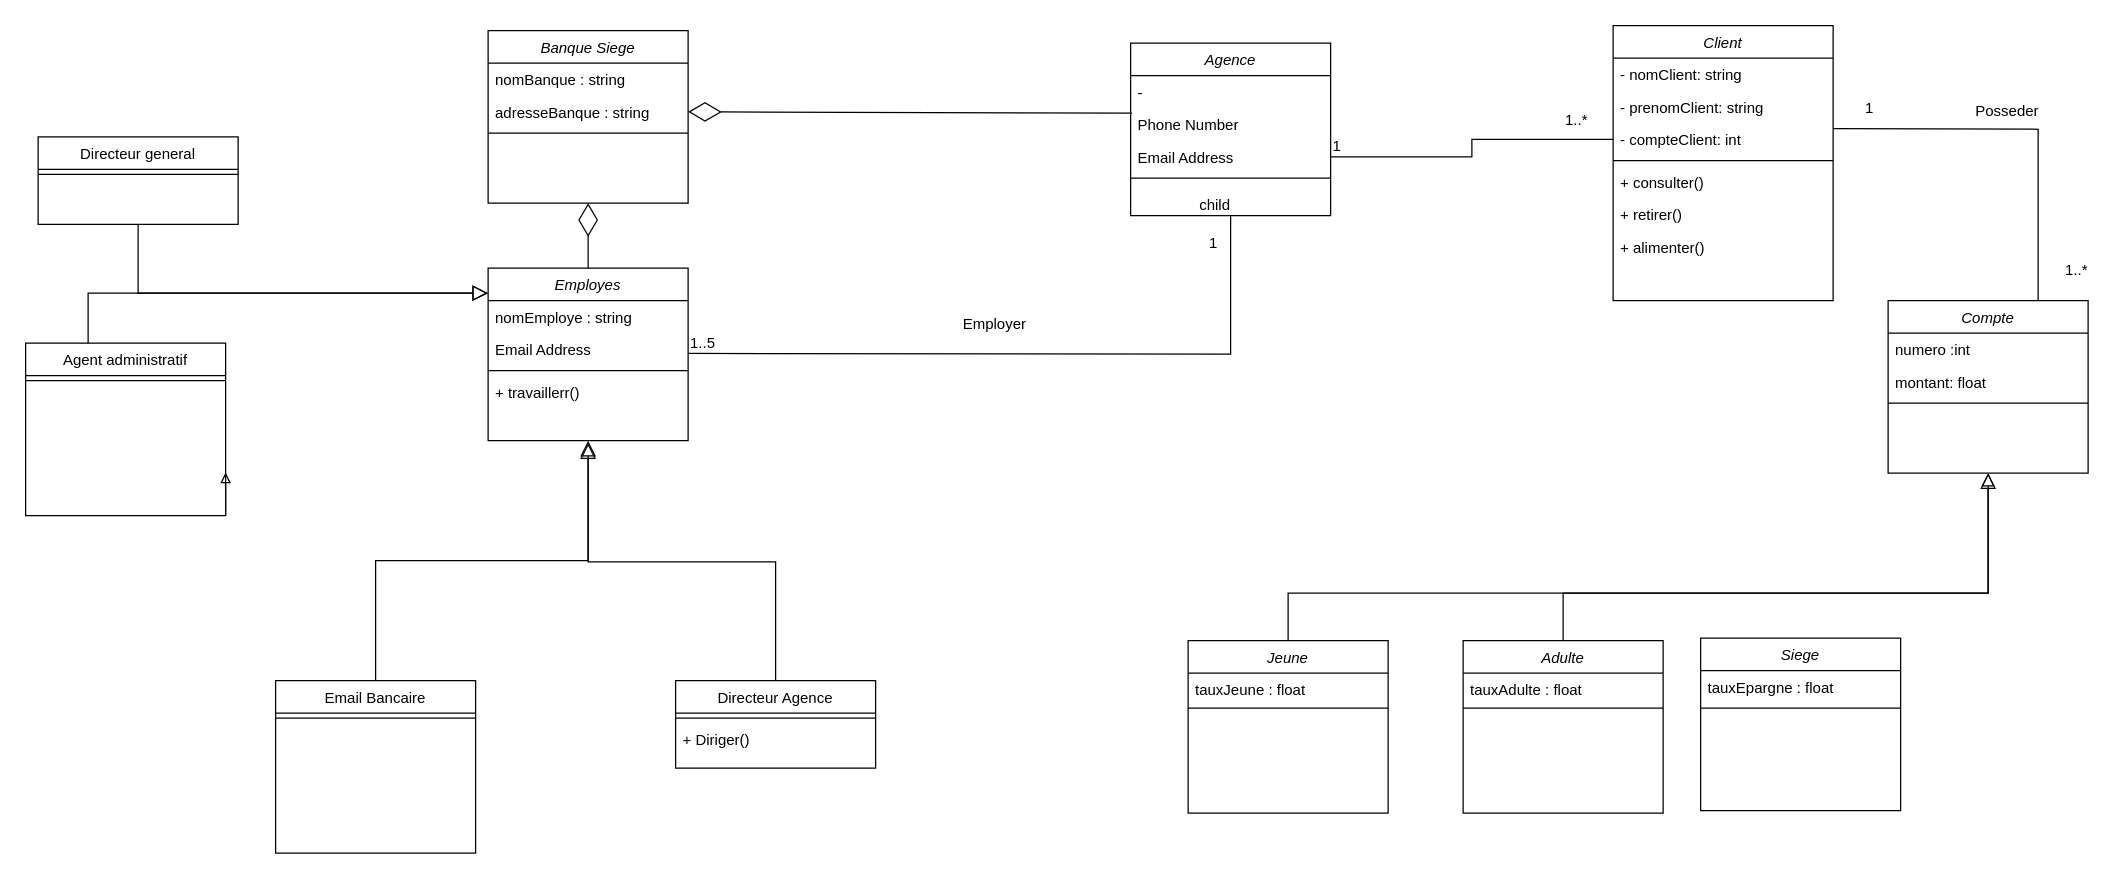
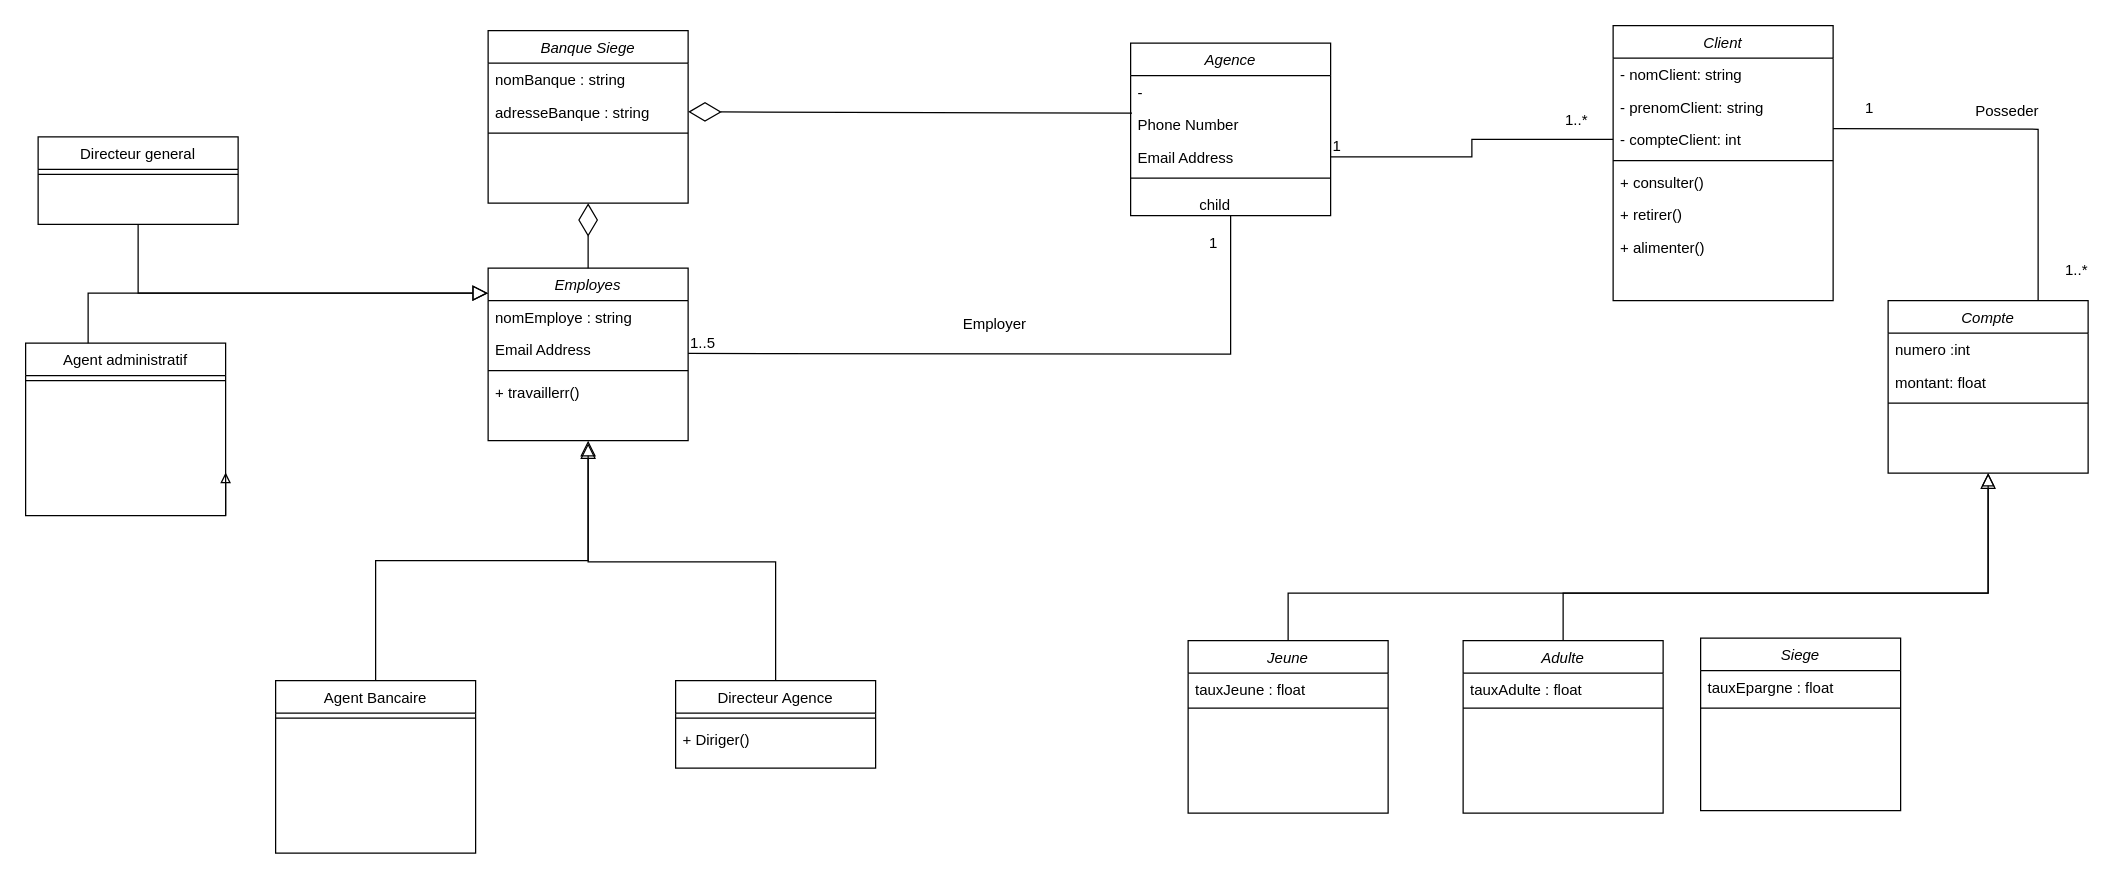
(375, 698) -> (375, 698)
